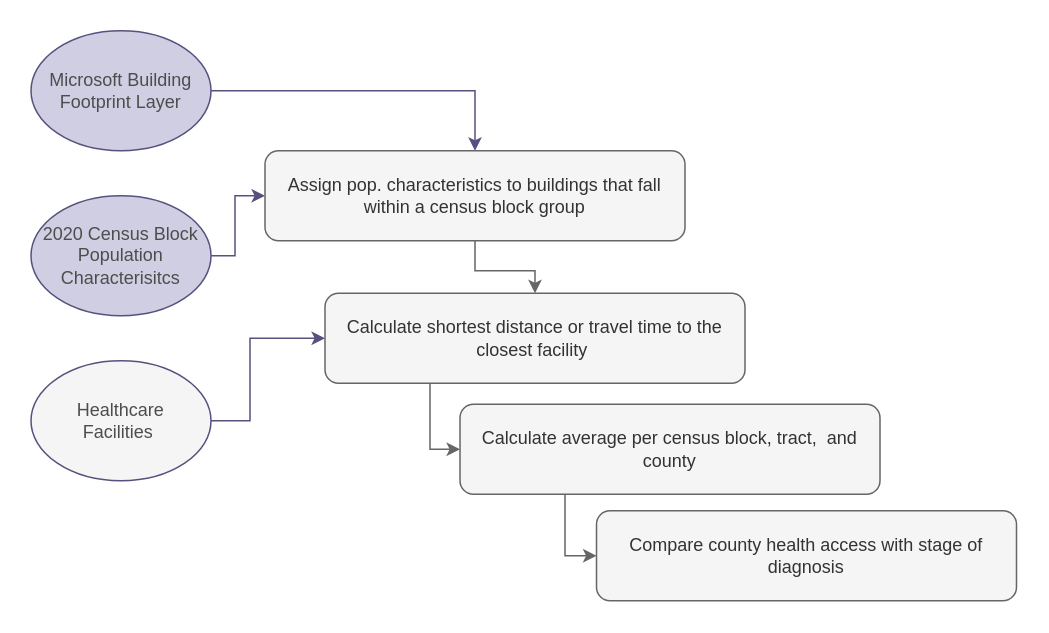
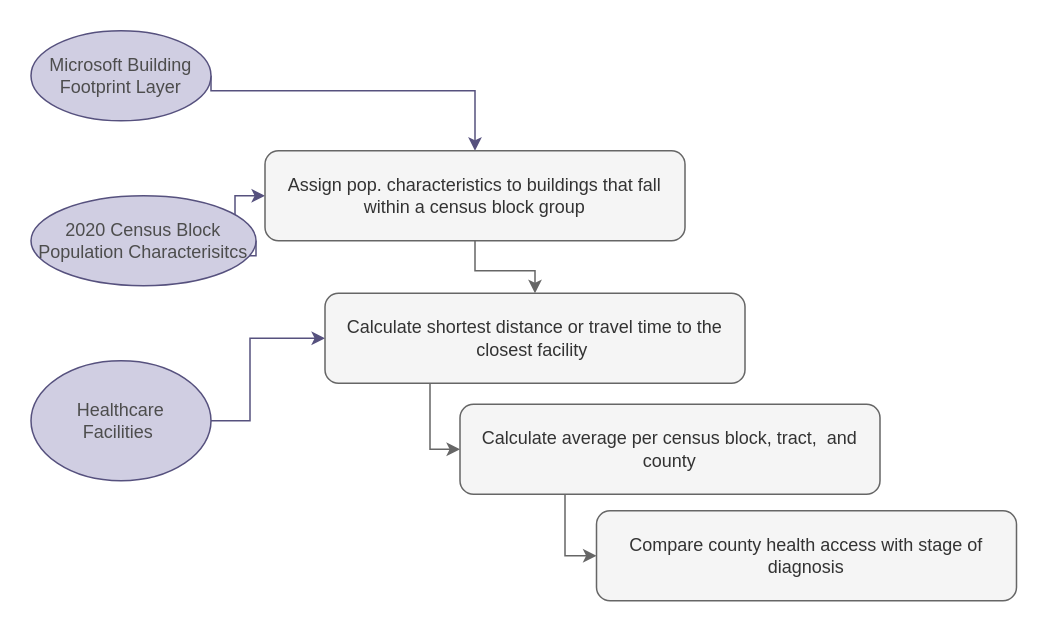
(121, 91) -> (121, 76)
(121, 256) -> (143, 241)
(121, 421) -> (121, 421)
